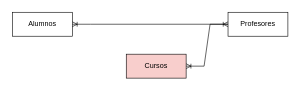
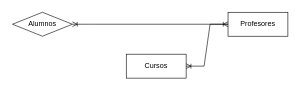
(42, 24) -> (42, 24)
(156, 66) -> (156, 66)
